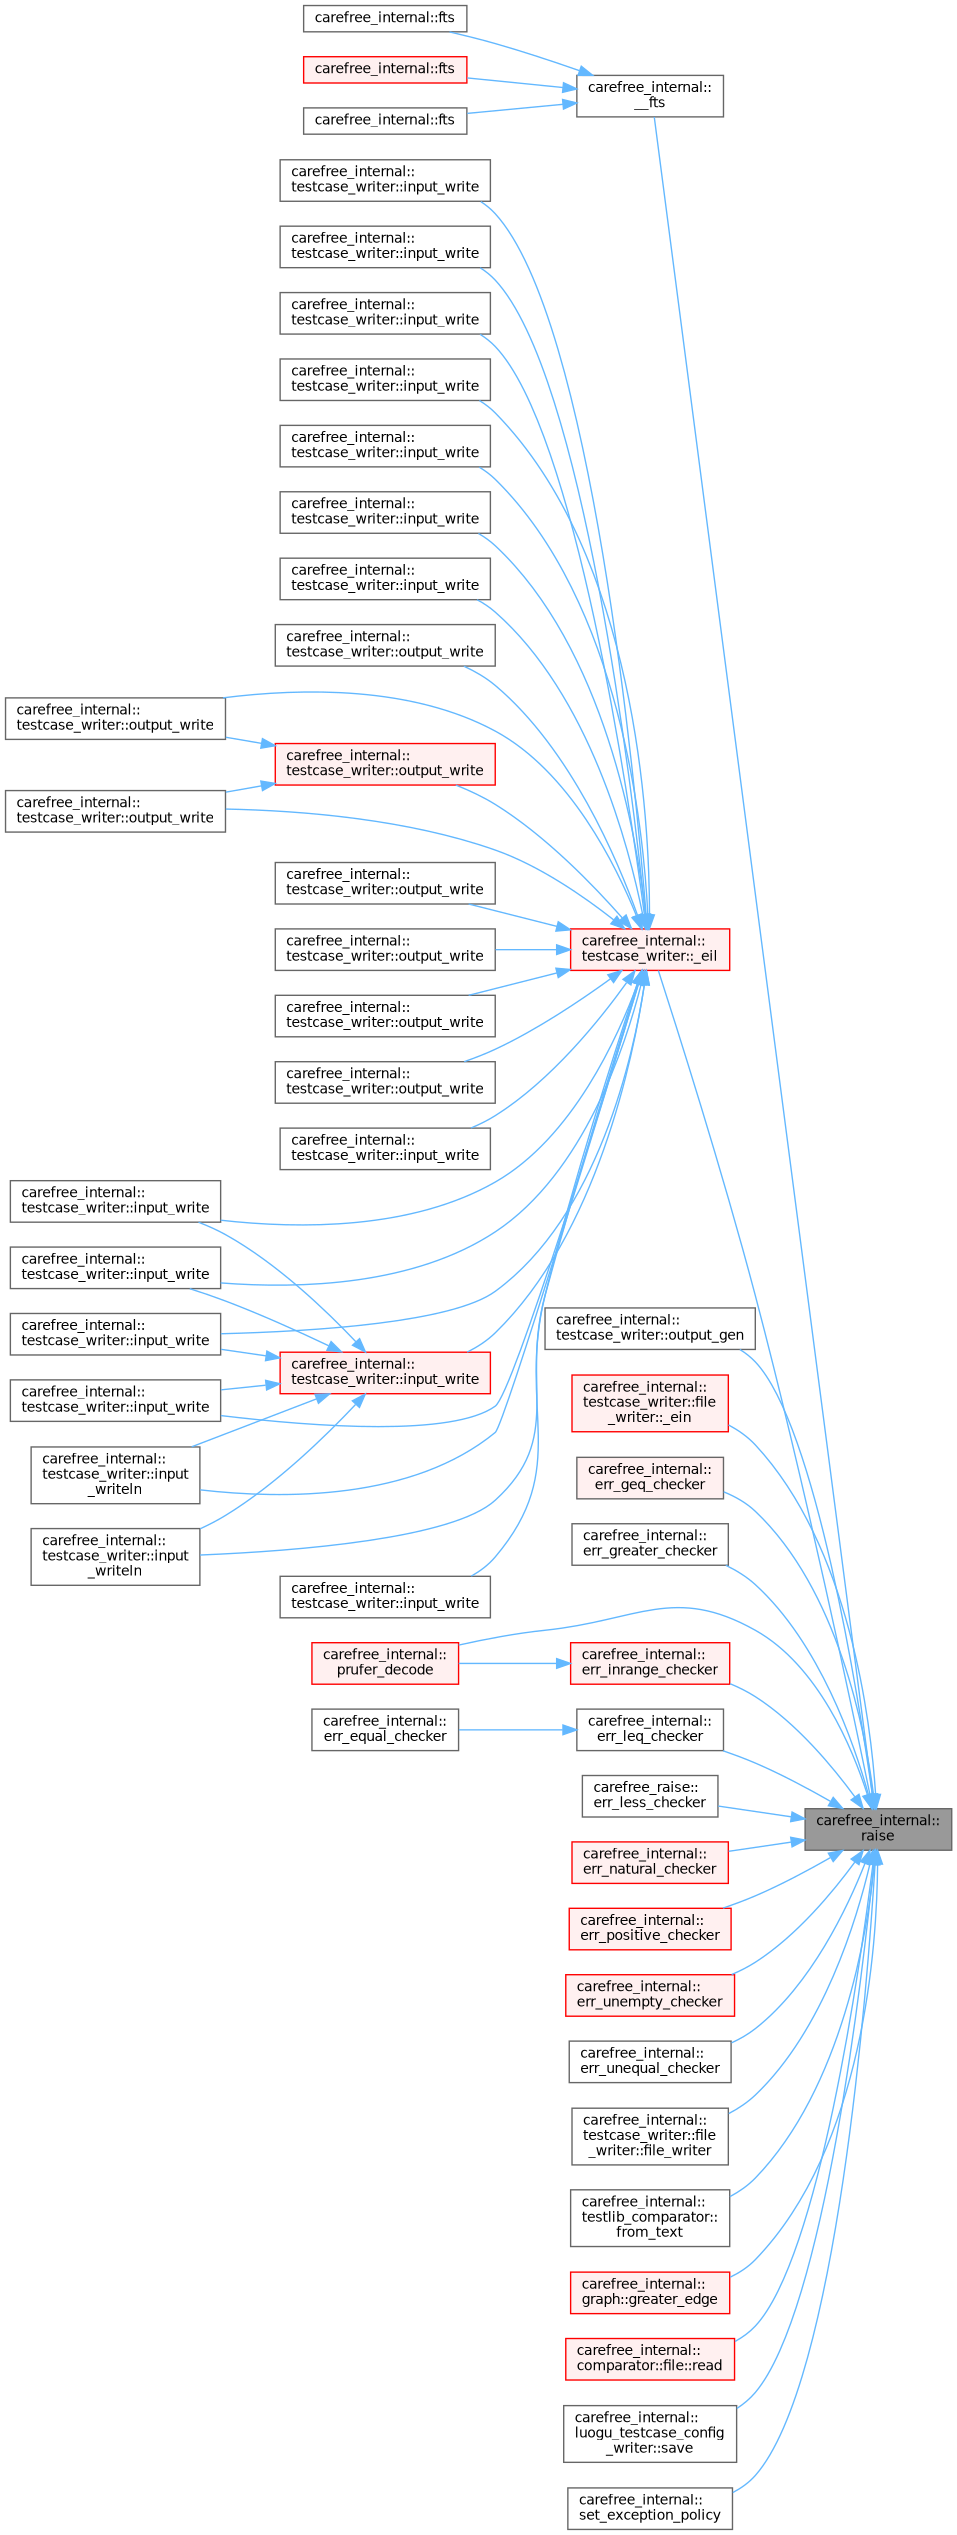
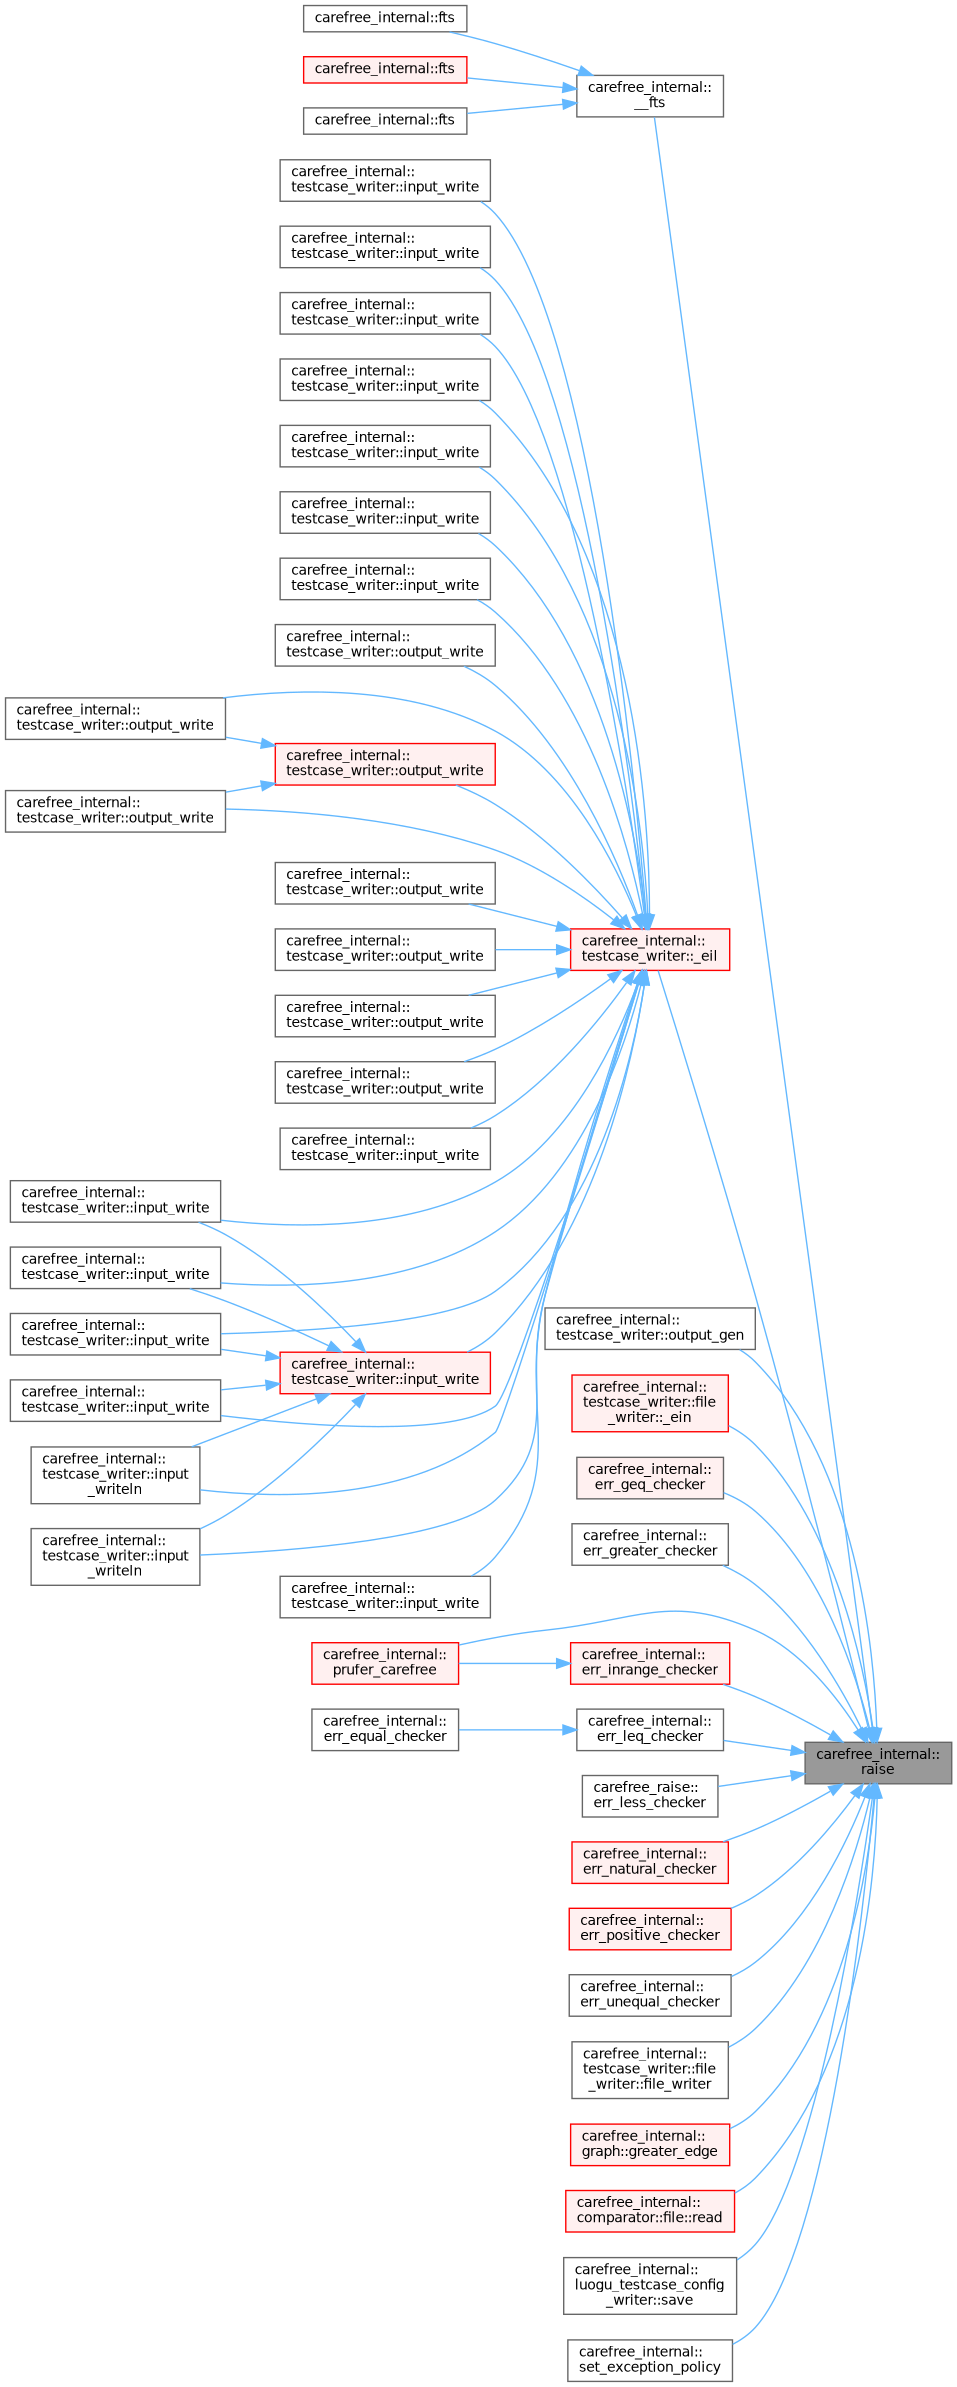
(385, 1663) -> (385, 1663)
(650, 1995) -> none
(650, 2218) -> none
